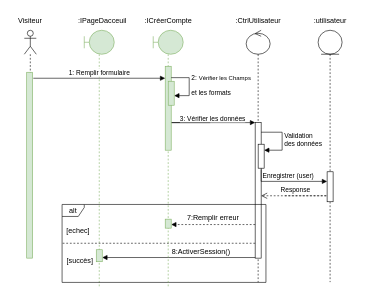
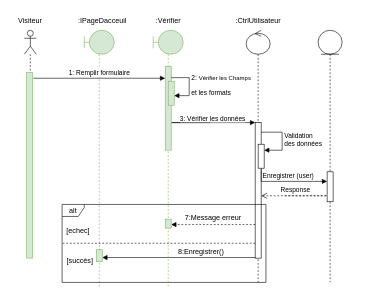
(169, 21) -> (169, 21)
(330, 21) -> none
(213, 218) -> (213, 218)
(201, 252) -> (201, 252)
